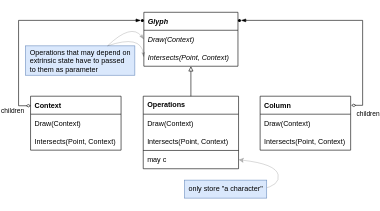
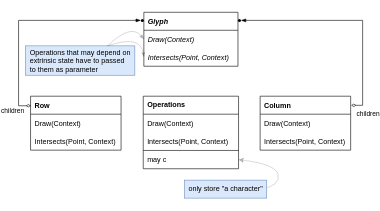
(191, 84) -> none
(48, 106) -> (40, 106)
